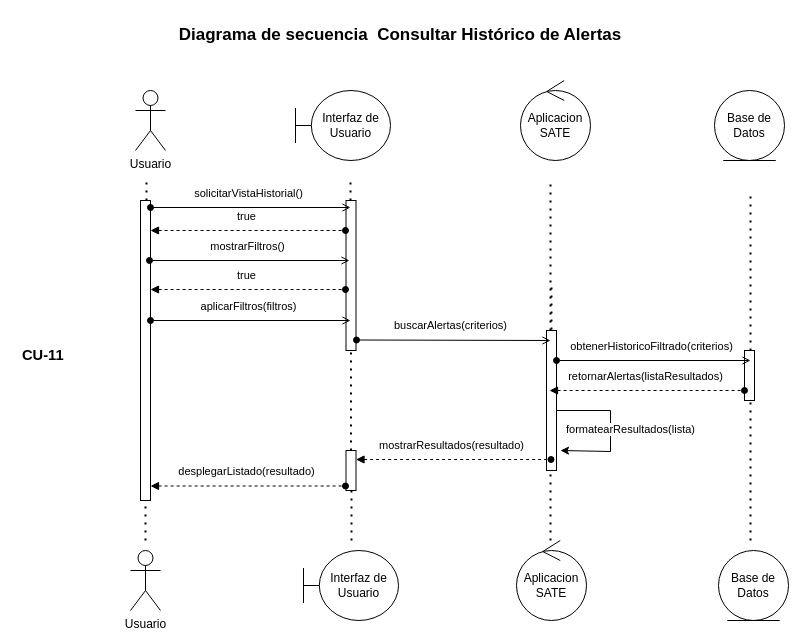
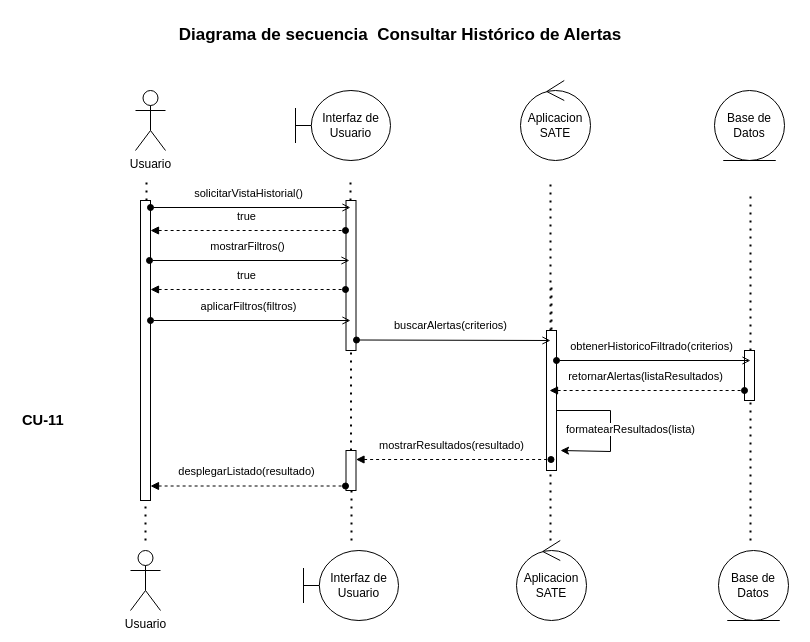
(56, 361) -> (56, 426)
